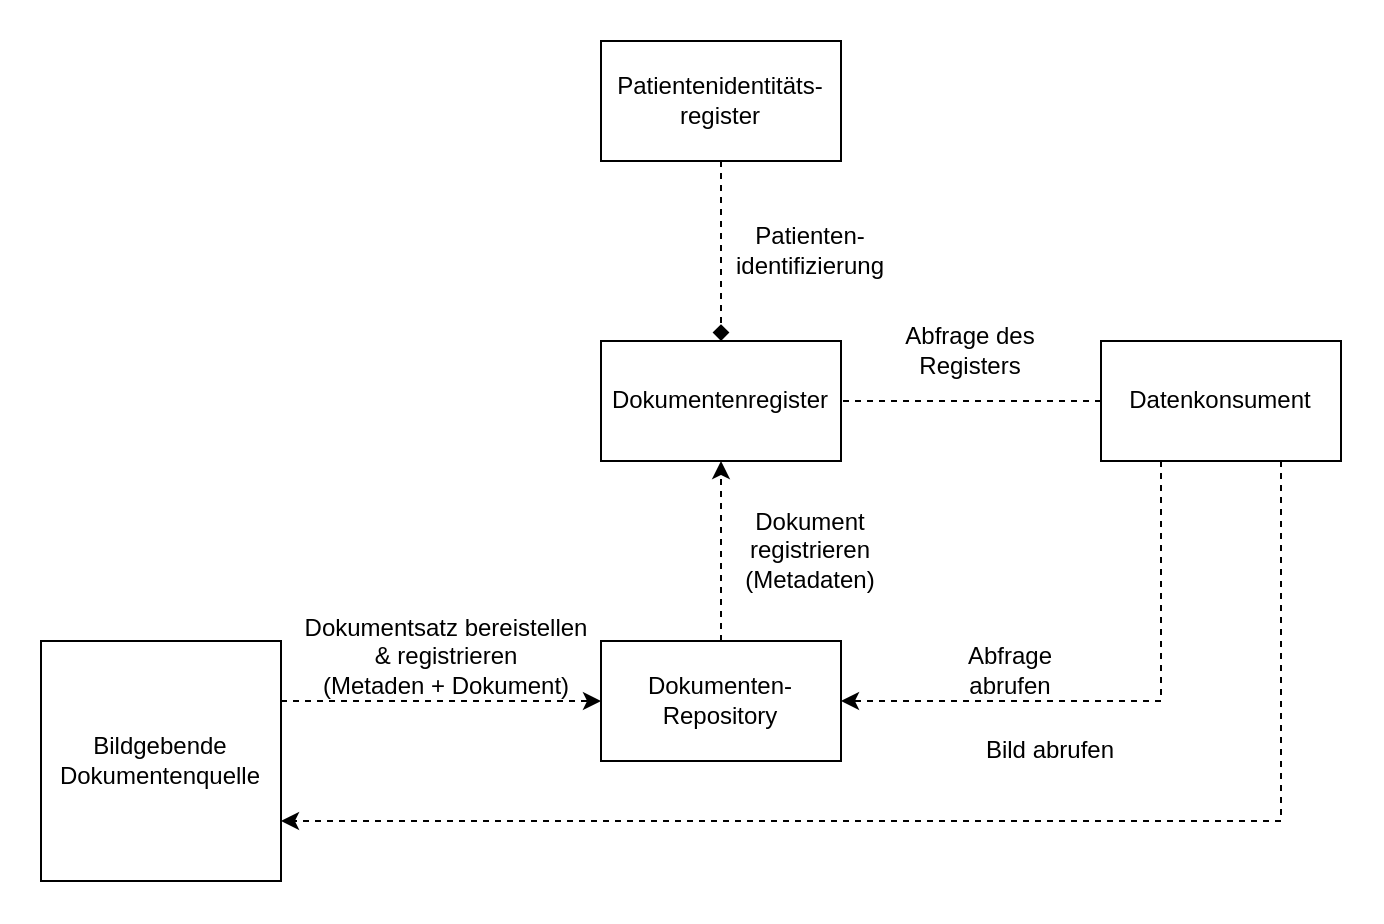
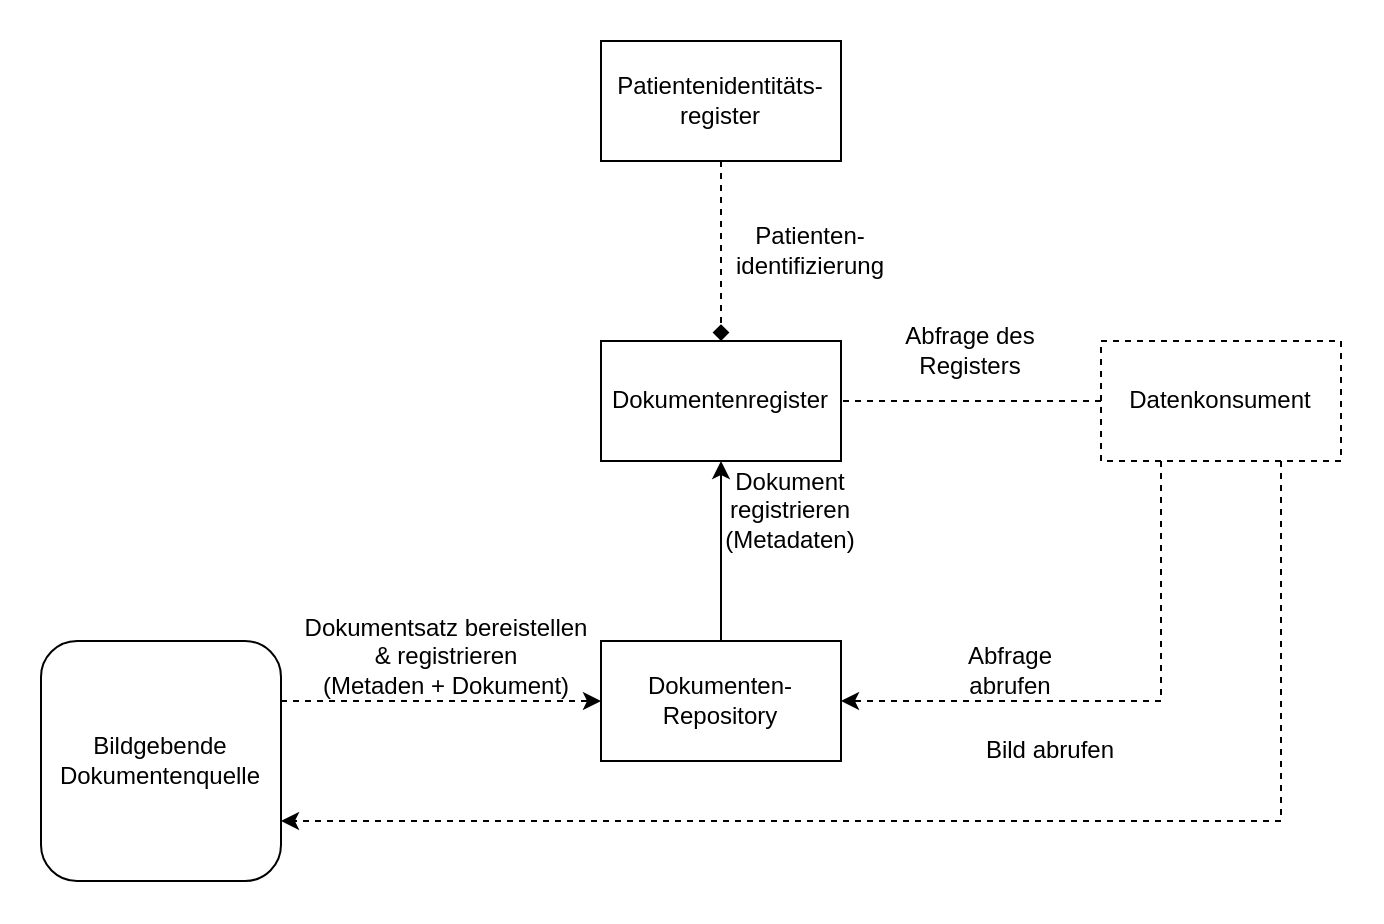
(1221, 401) -> (1221, 401)
(811, 551) -> (791, 511)
(721, 555) -> (721, 555)
(161, 761) -> (161, 761)
